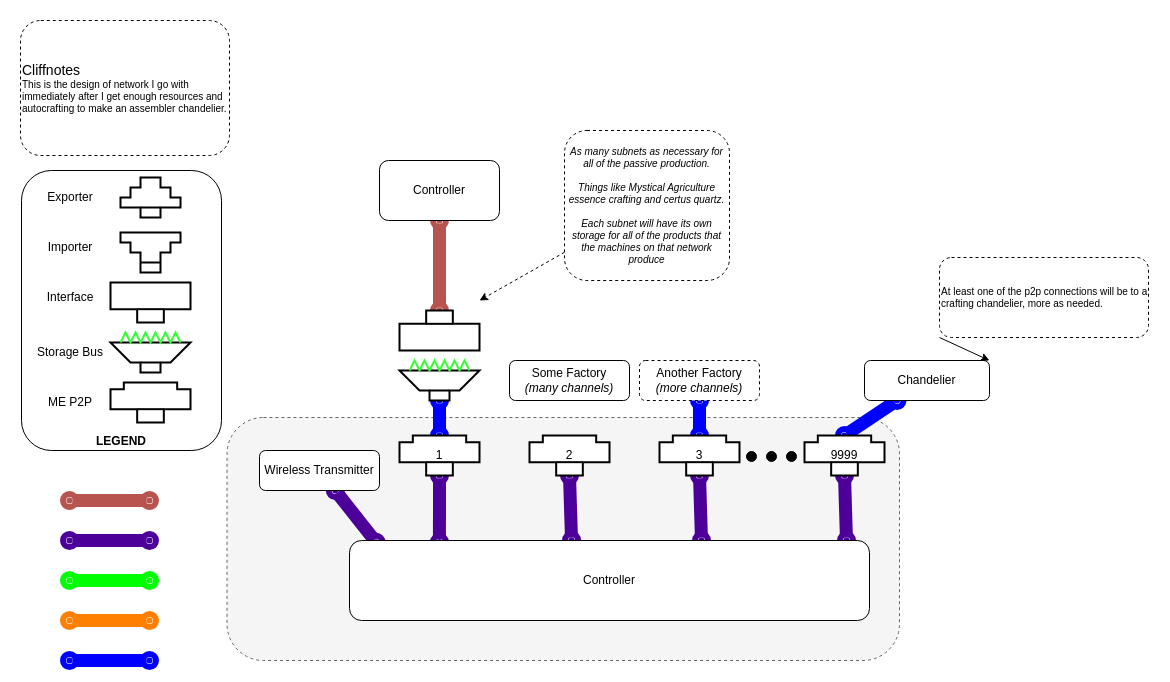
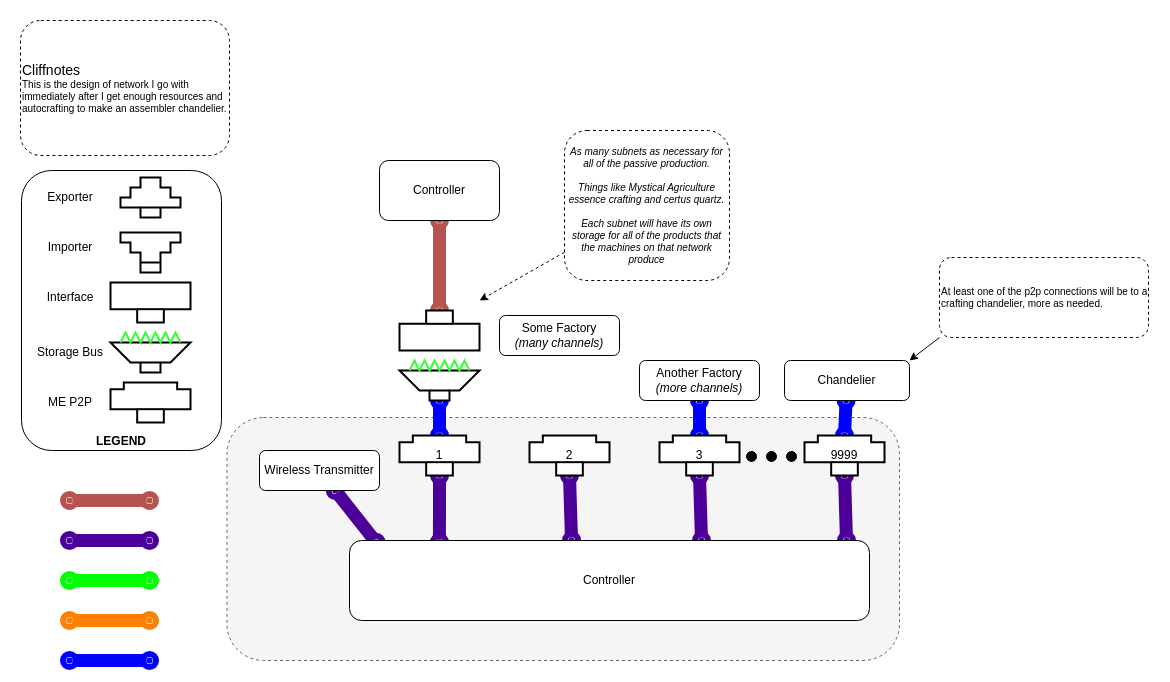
(570, 381) -> (560, 336)
(700, 381) -> (700, 381)
(927, 381) -> (847, 381)
